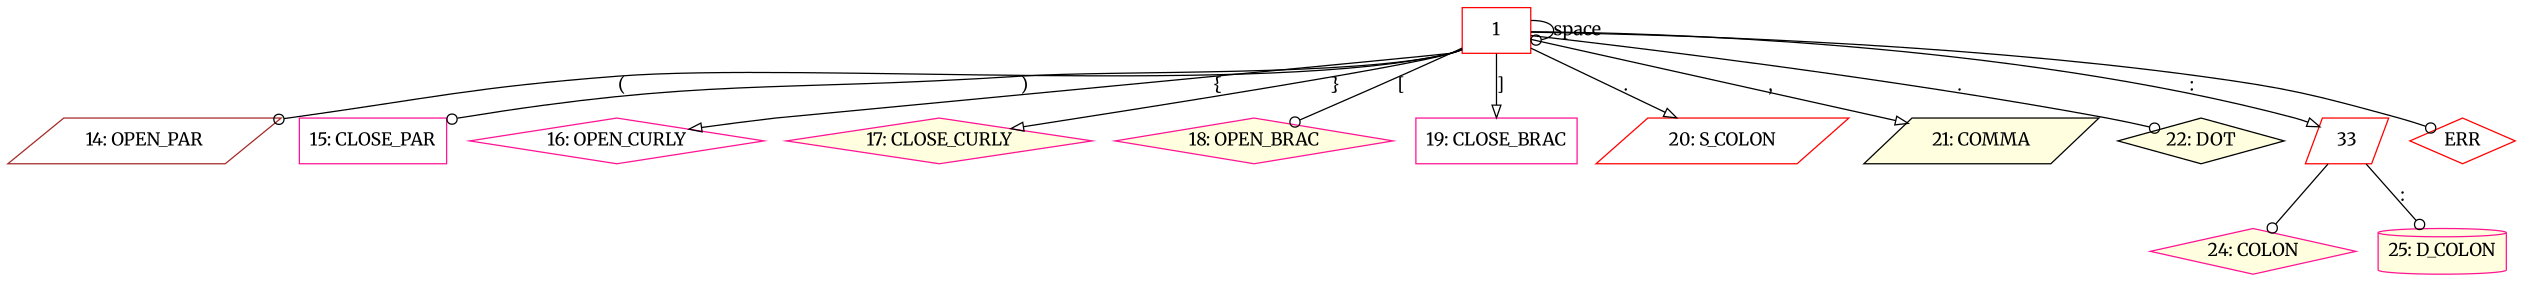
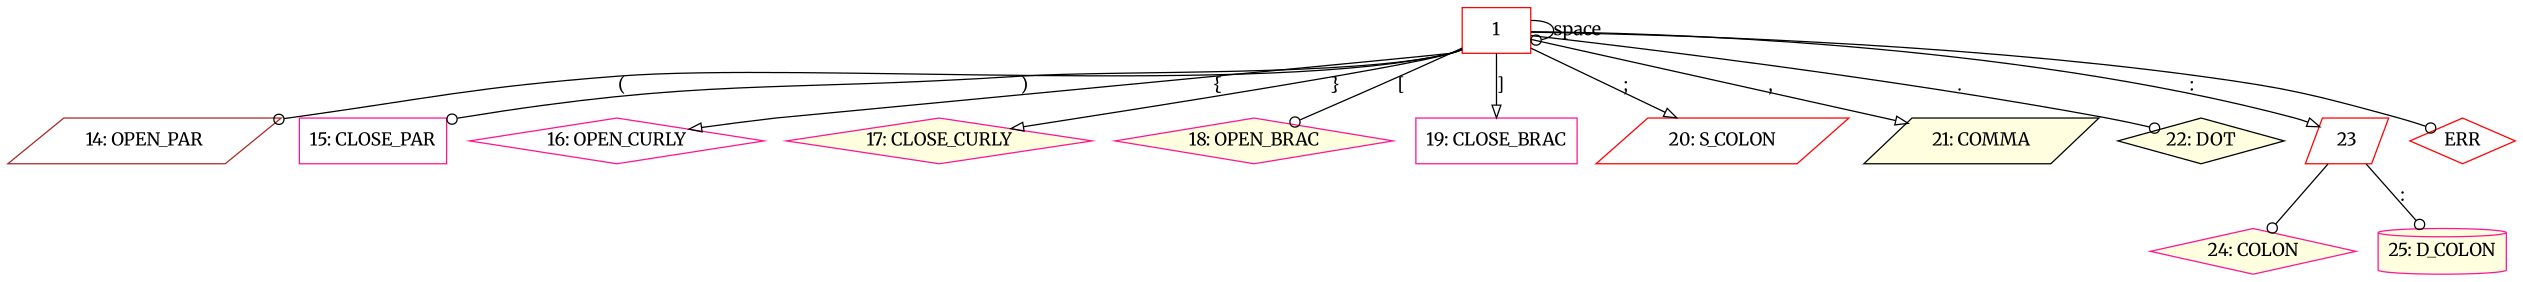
(1626, 86) -> (1626, 86)
(2347, 141) -> (2347, 141)
